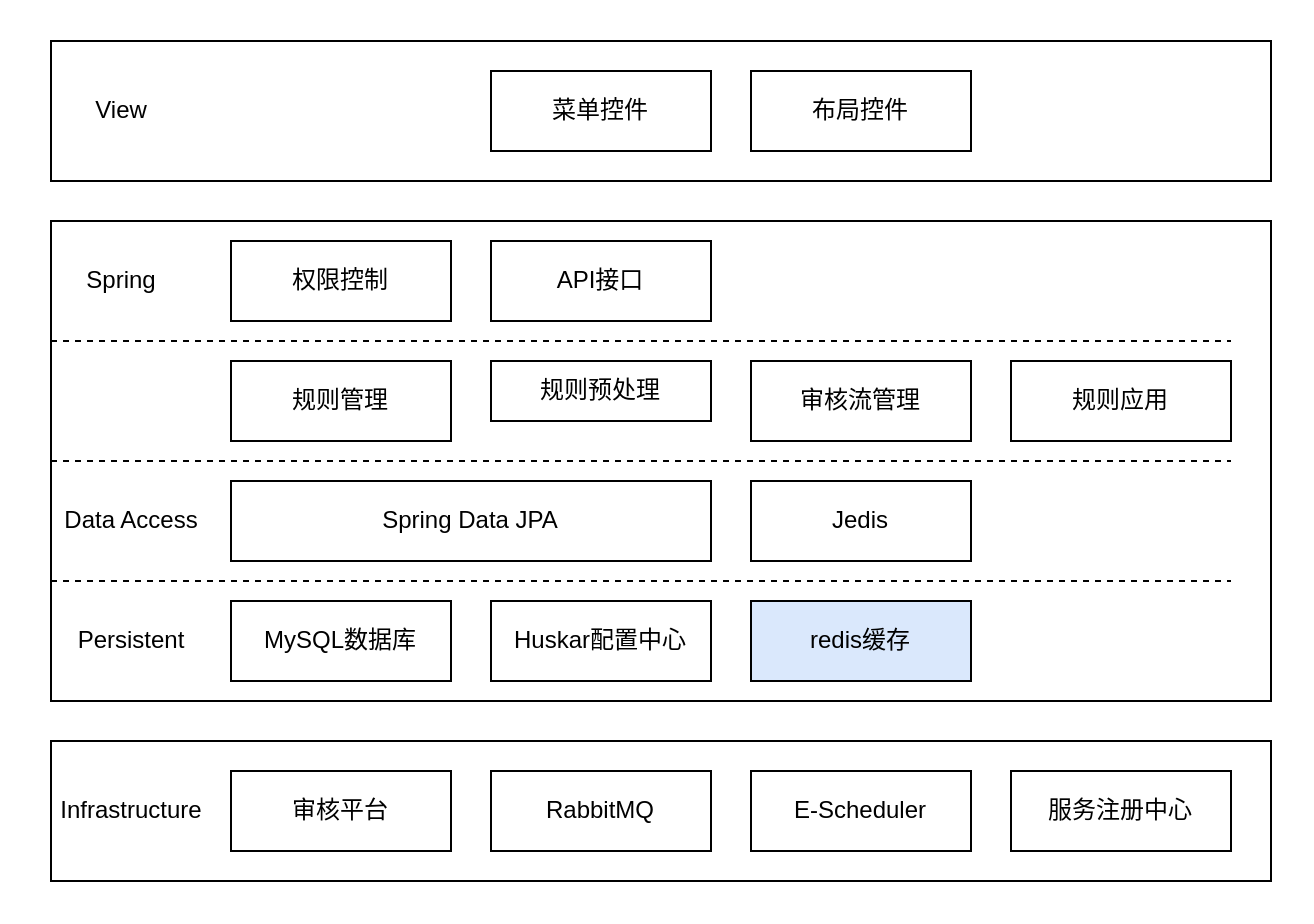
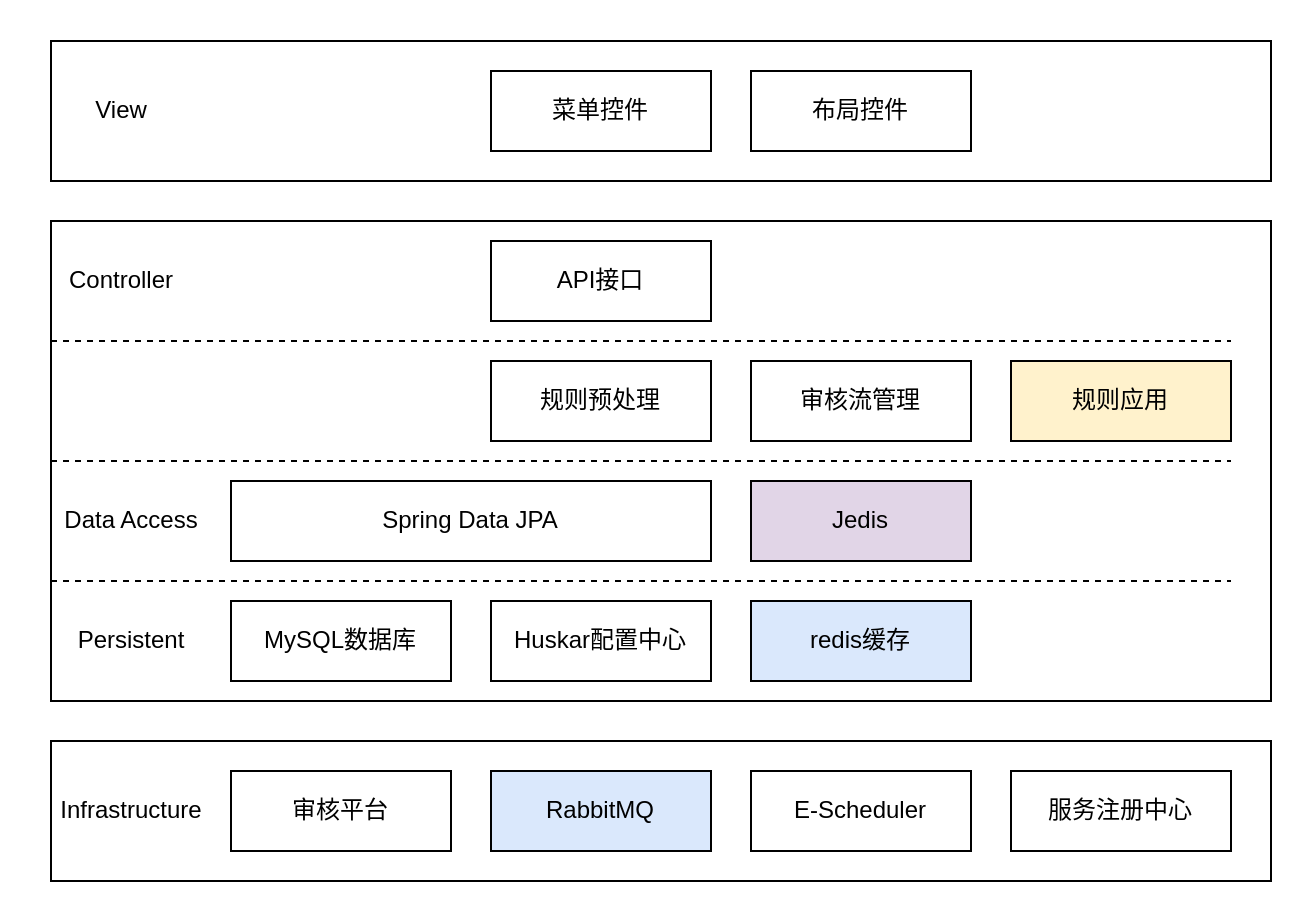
(122, 281) -> (122, 281)
(341, 281) -> none
(601, 391) -> (601, 401)
(341, 401) -> none
(1121, 401) -> (1121, 401)
(861, 521) -> (861, 521)
(601, 811) -> (601, 811)
